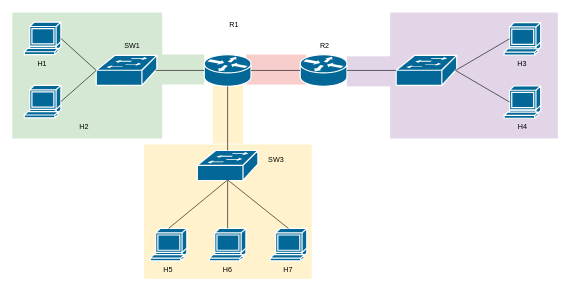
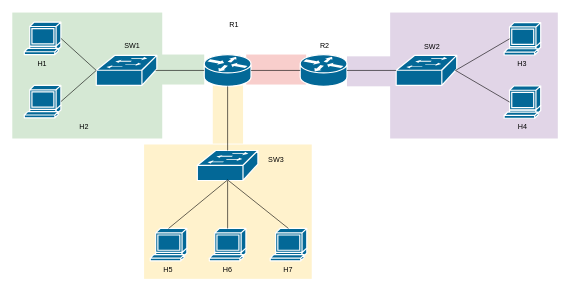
none -> (432, 46)
